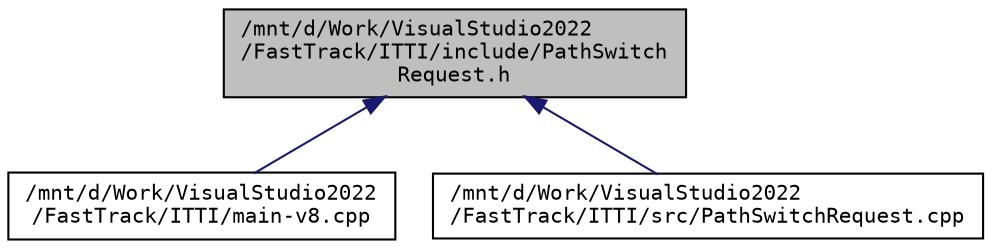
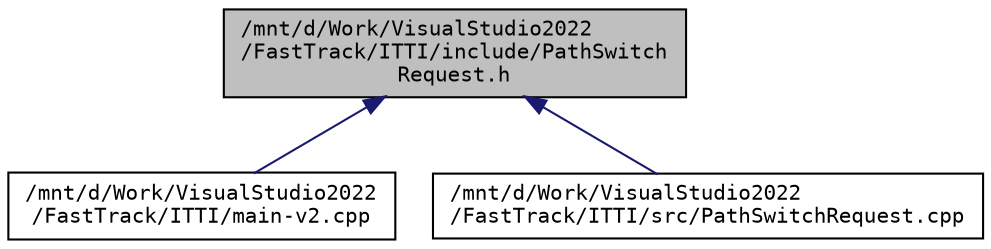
(202, 206) -> (202, 206)
